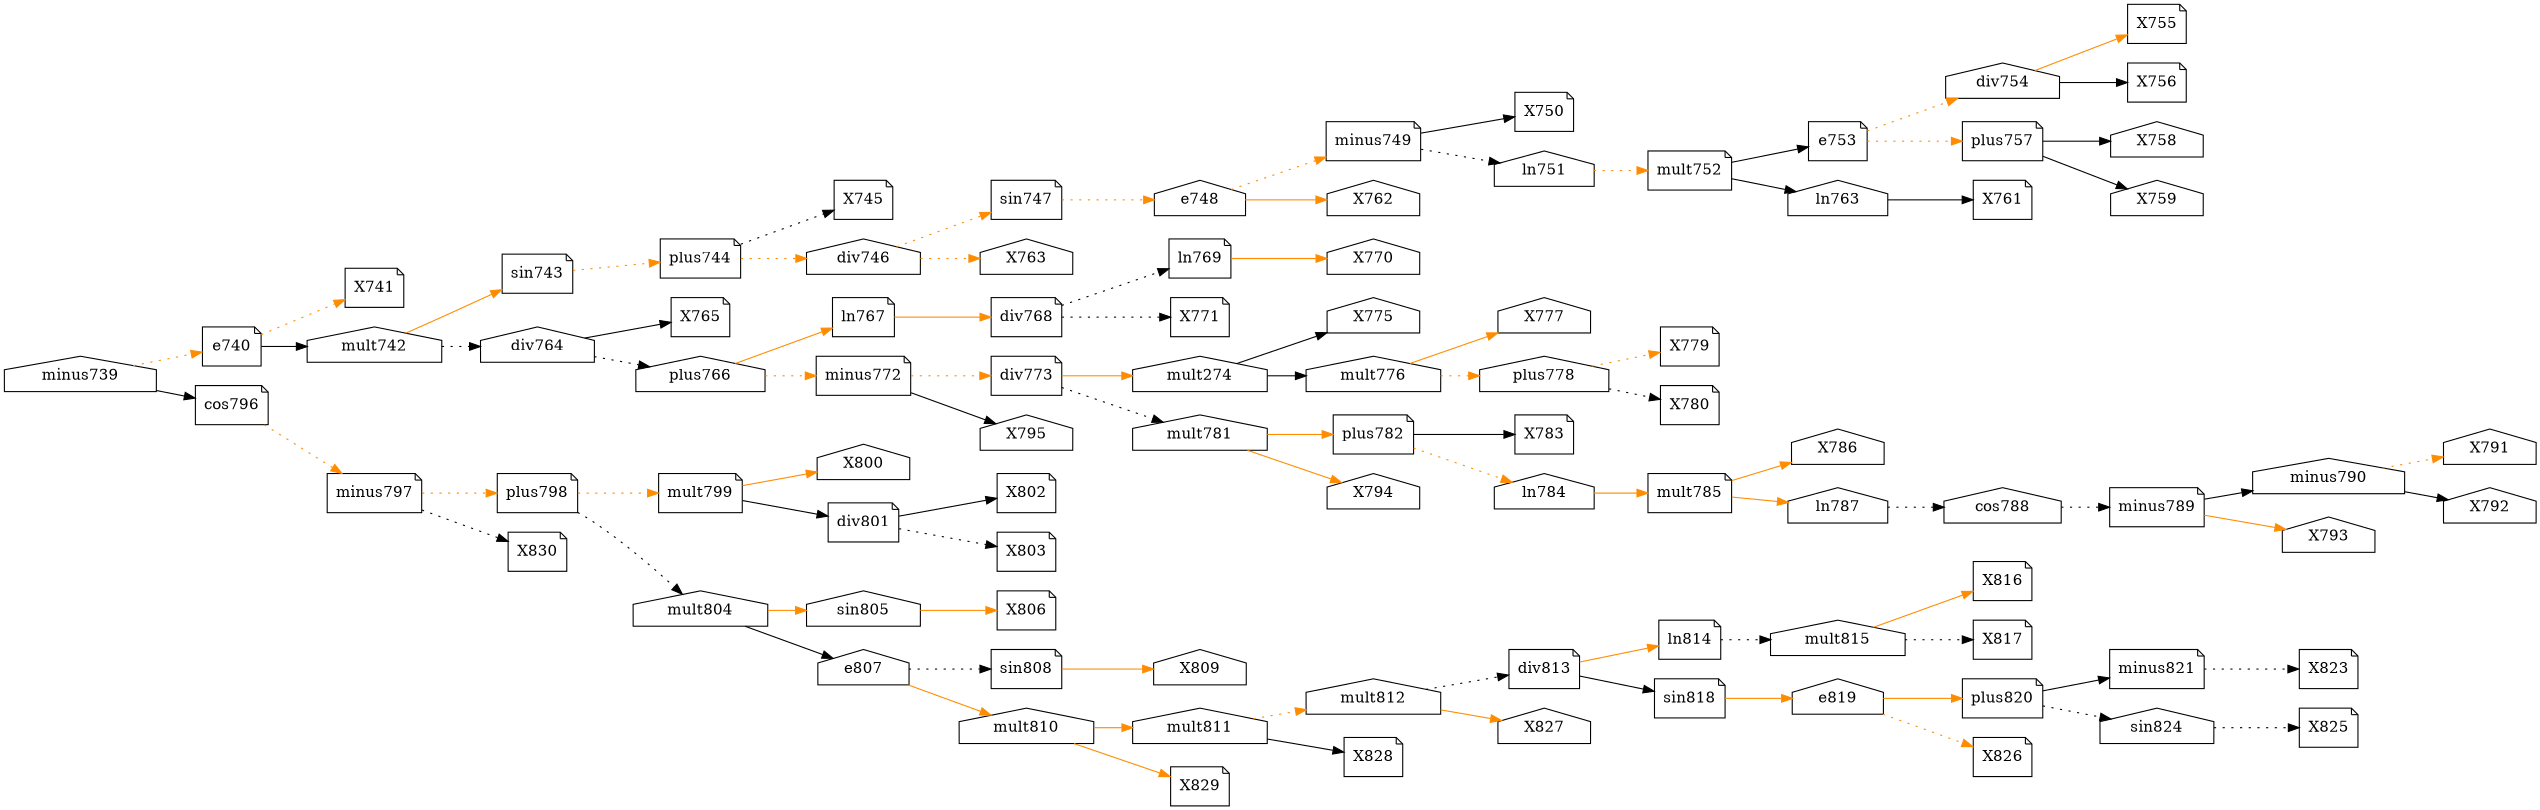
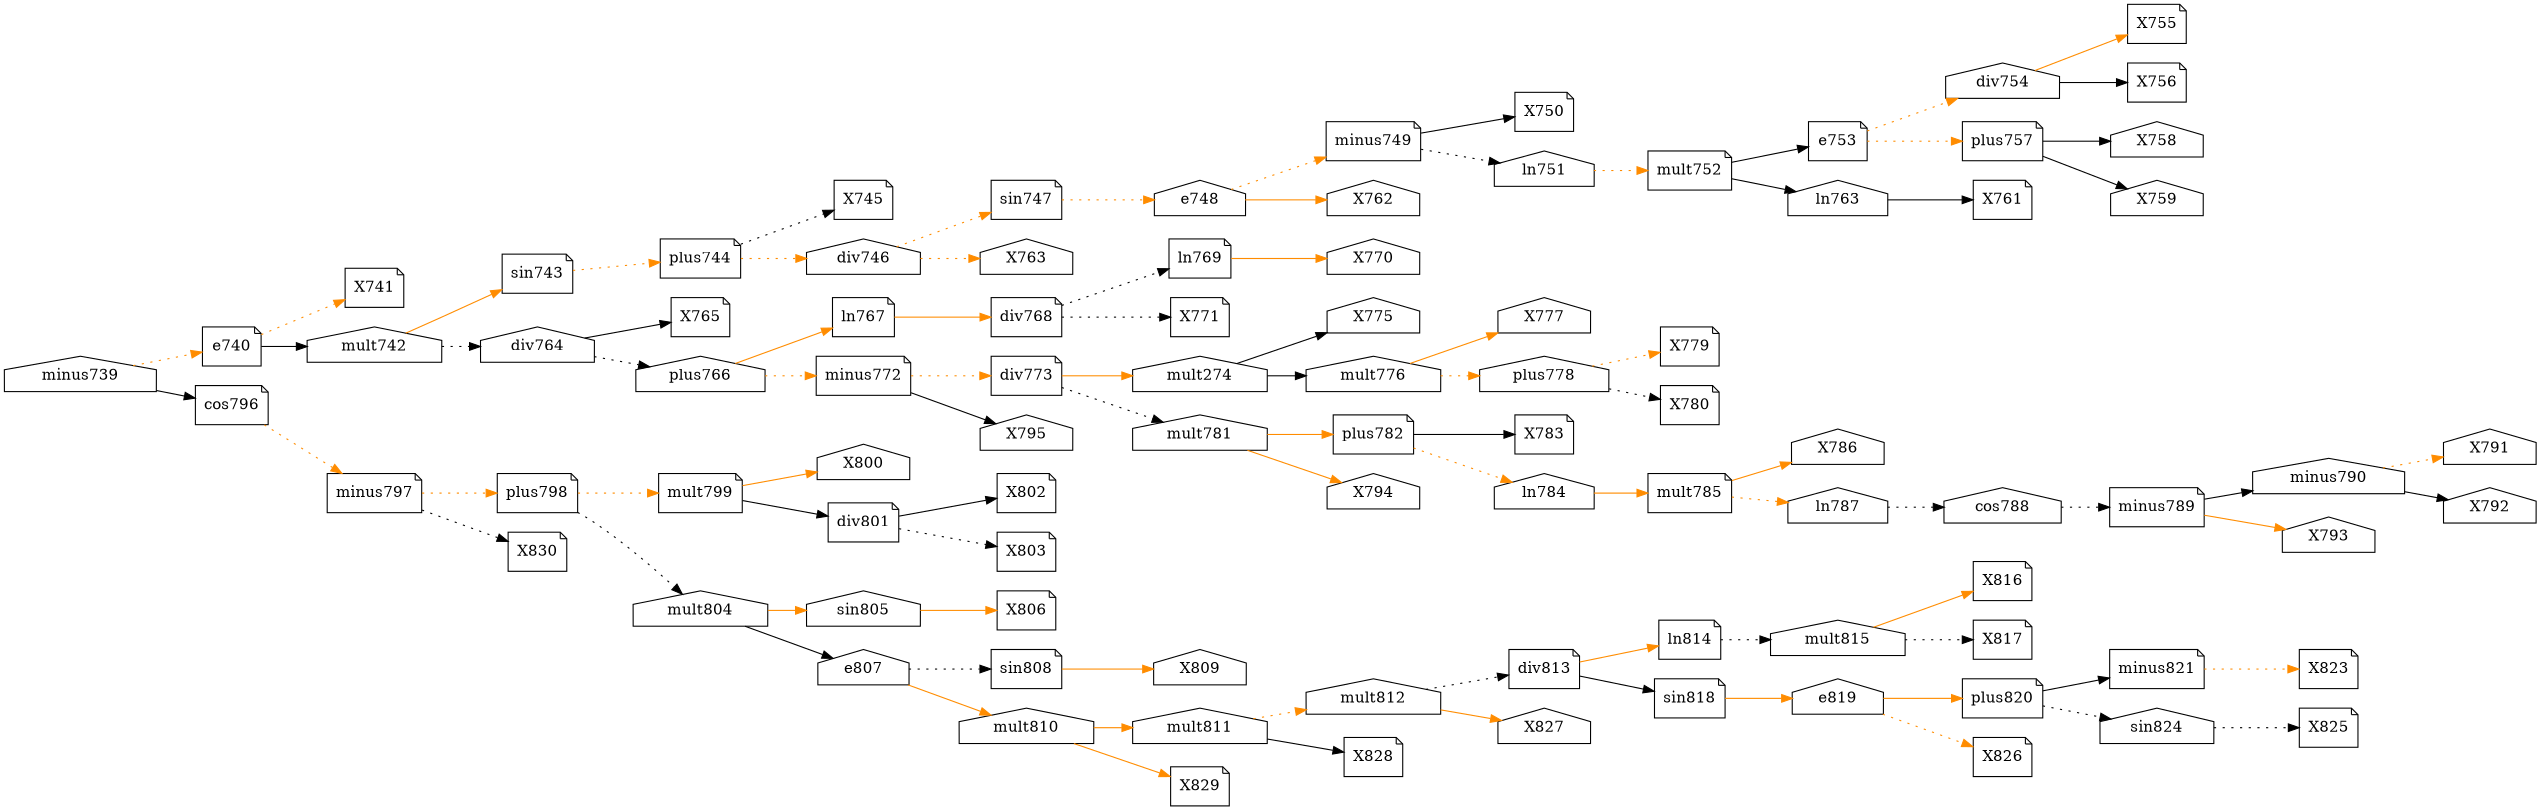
(1755, 499) -> (1755, 499)
(2246, 669) -> (2246, 669)
